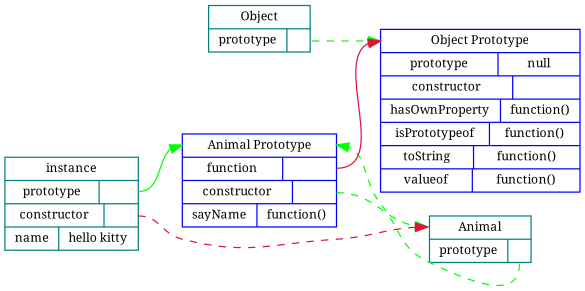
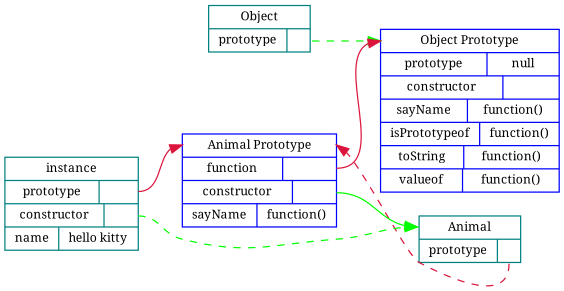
(440, 110) -> (424, 110)
(158, 174) -> (158, 174)
(370, 202) -> (372, 206)
(274, 246) -> (268, 246)
(414, 253) -> (411, 253)
